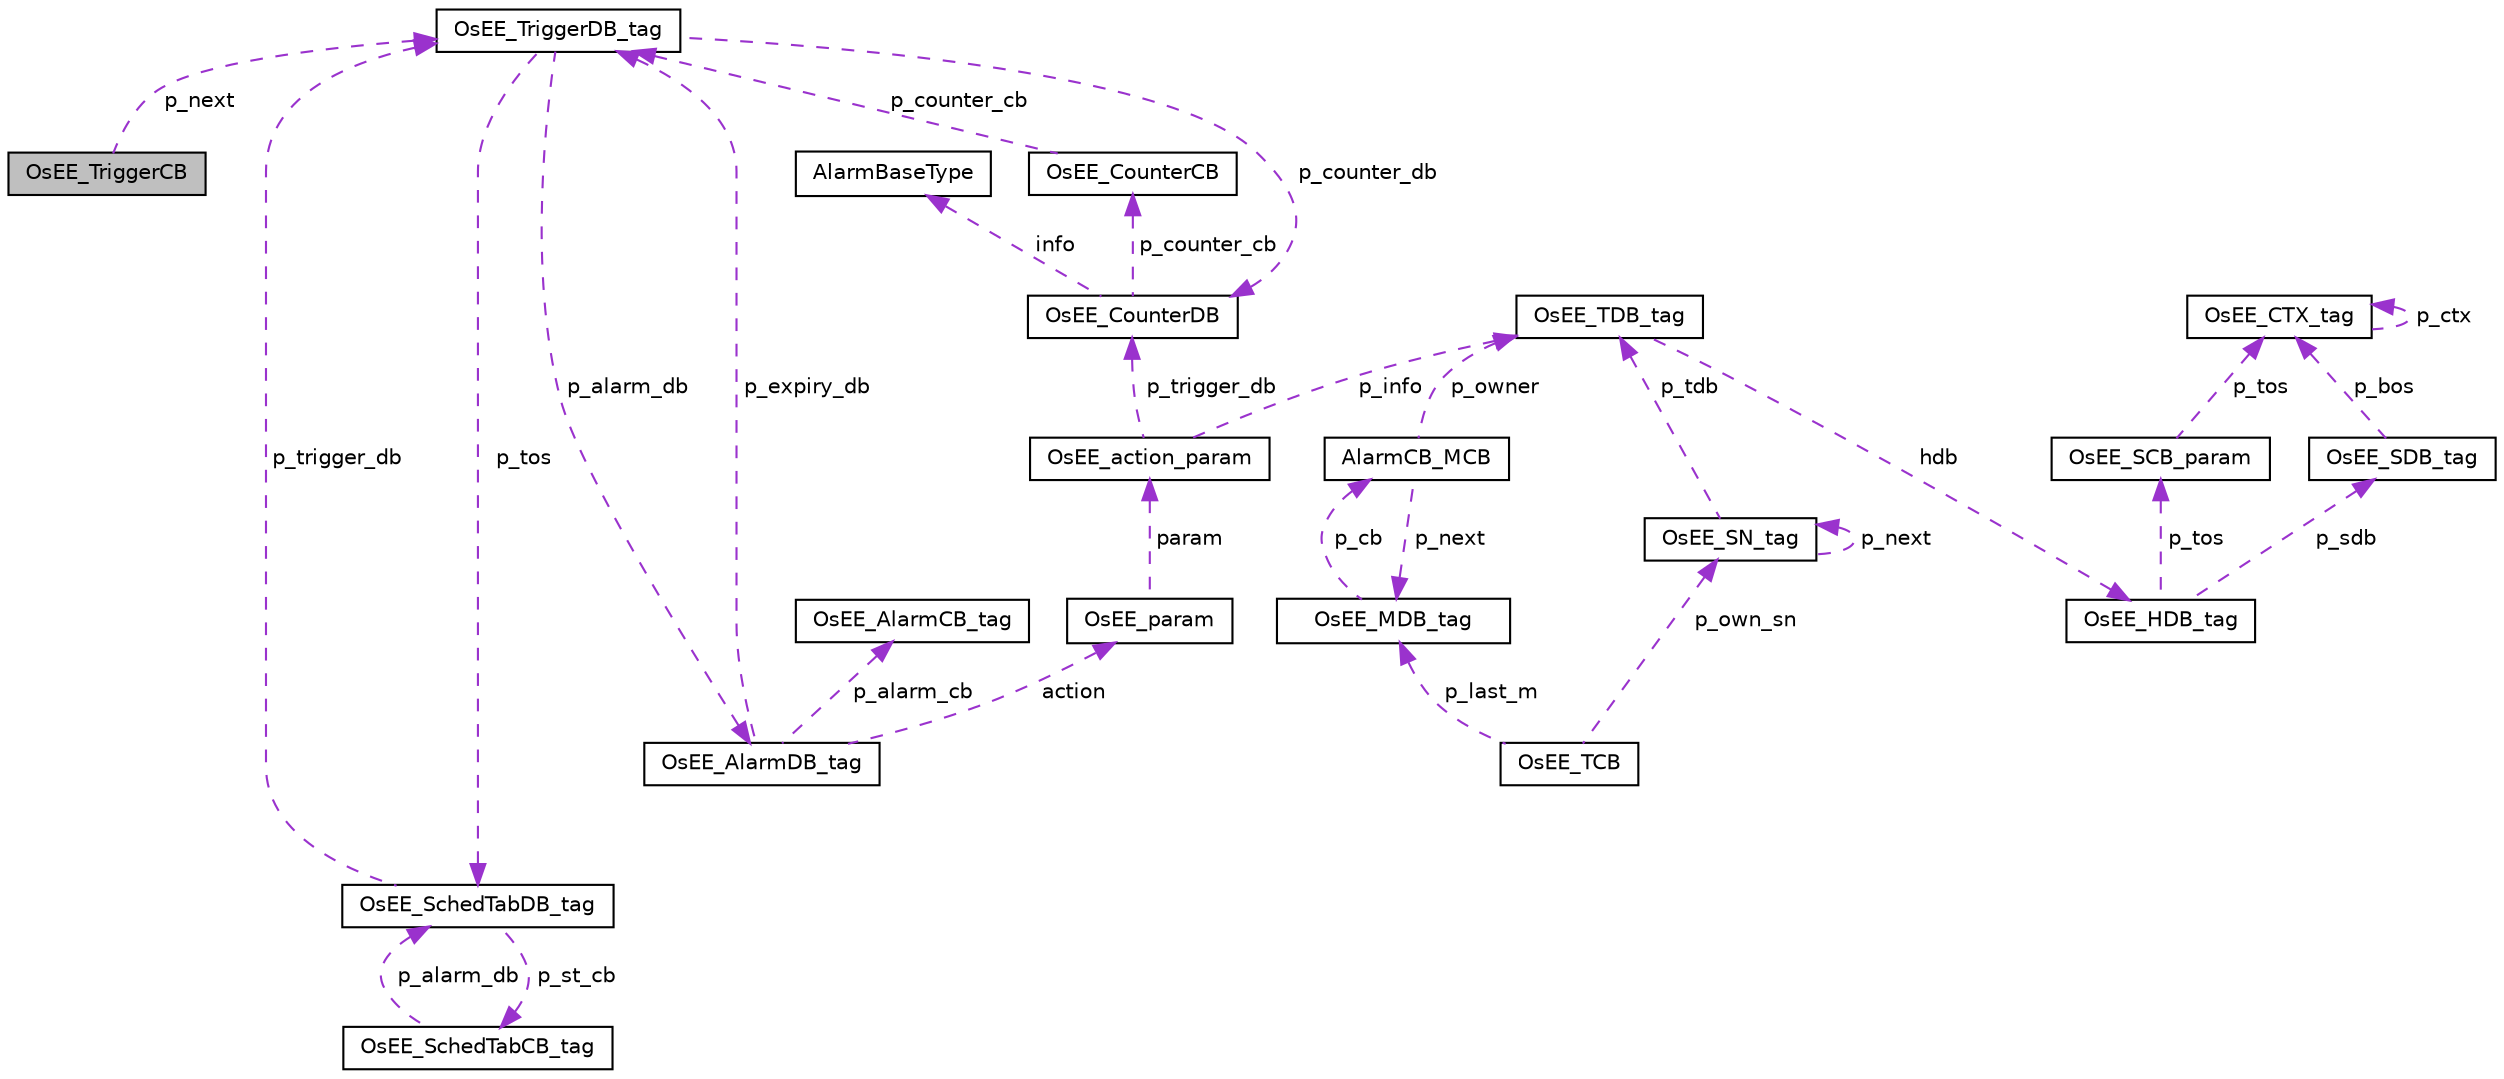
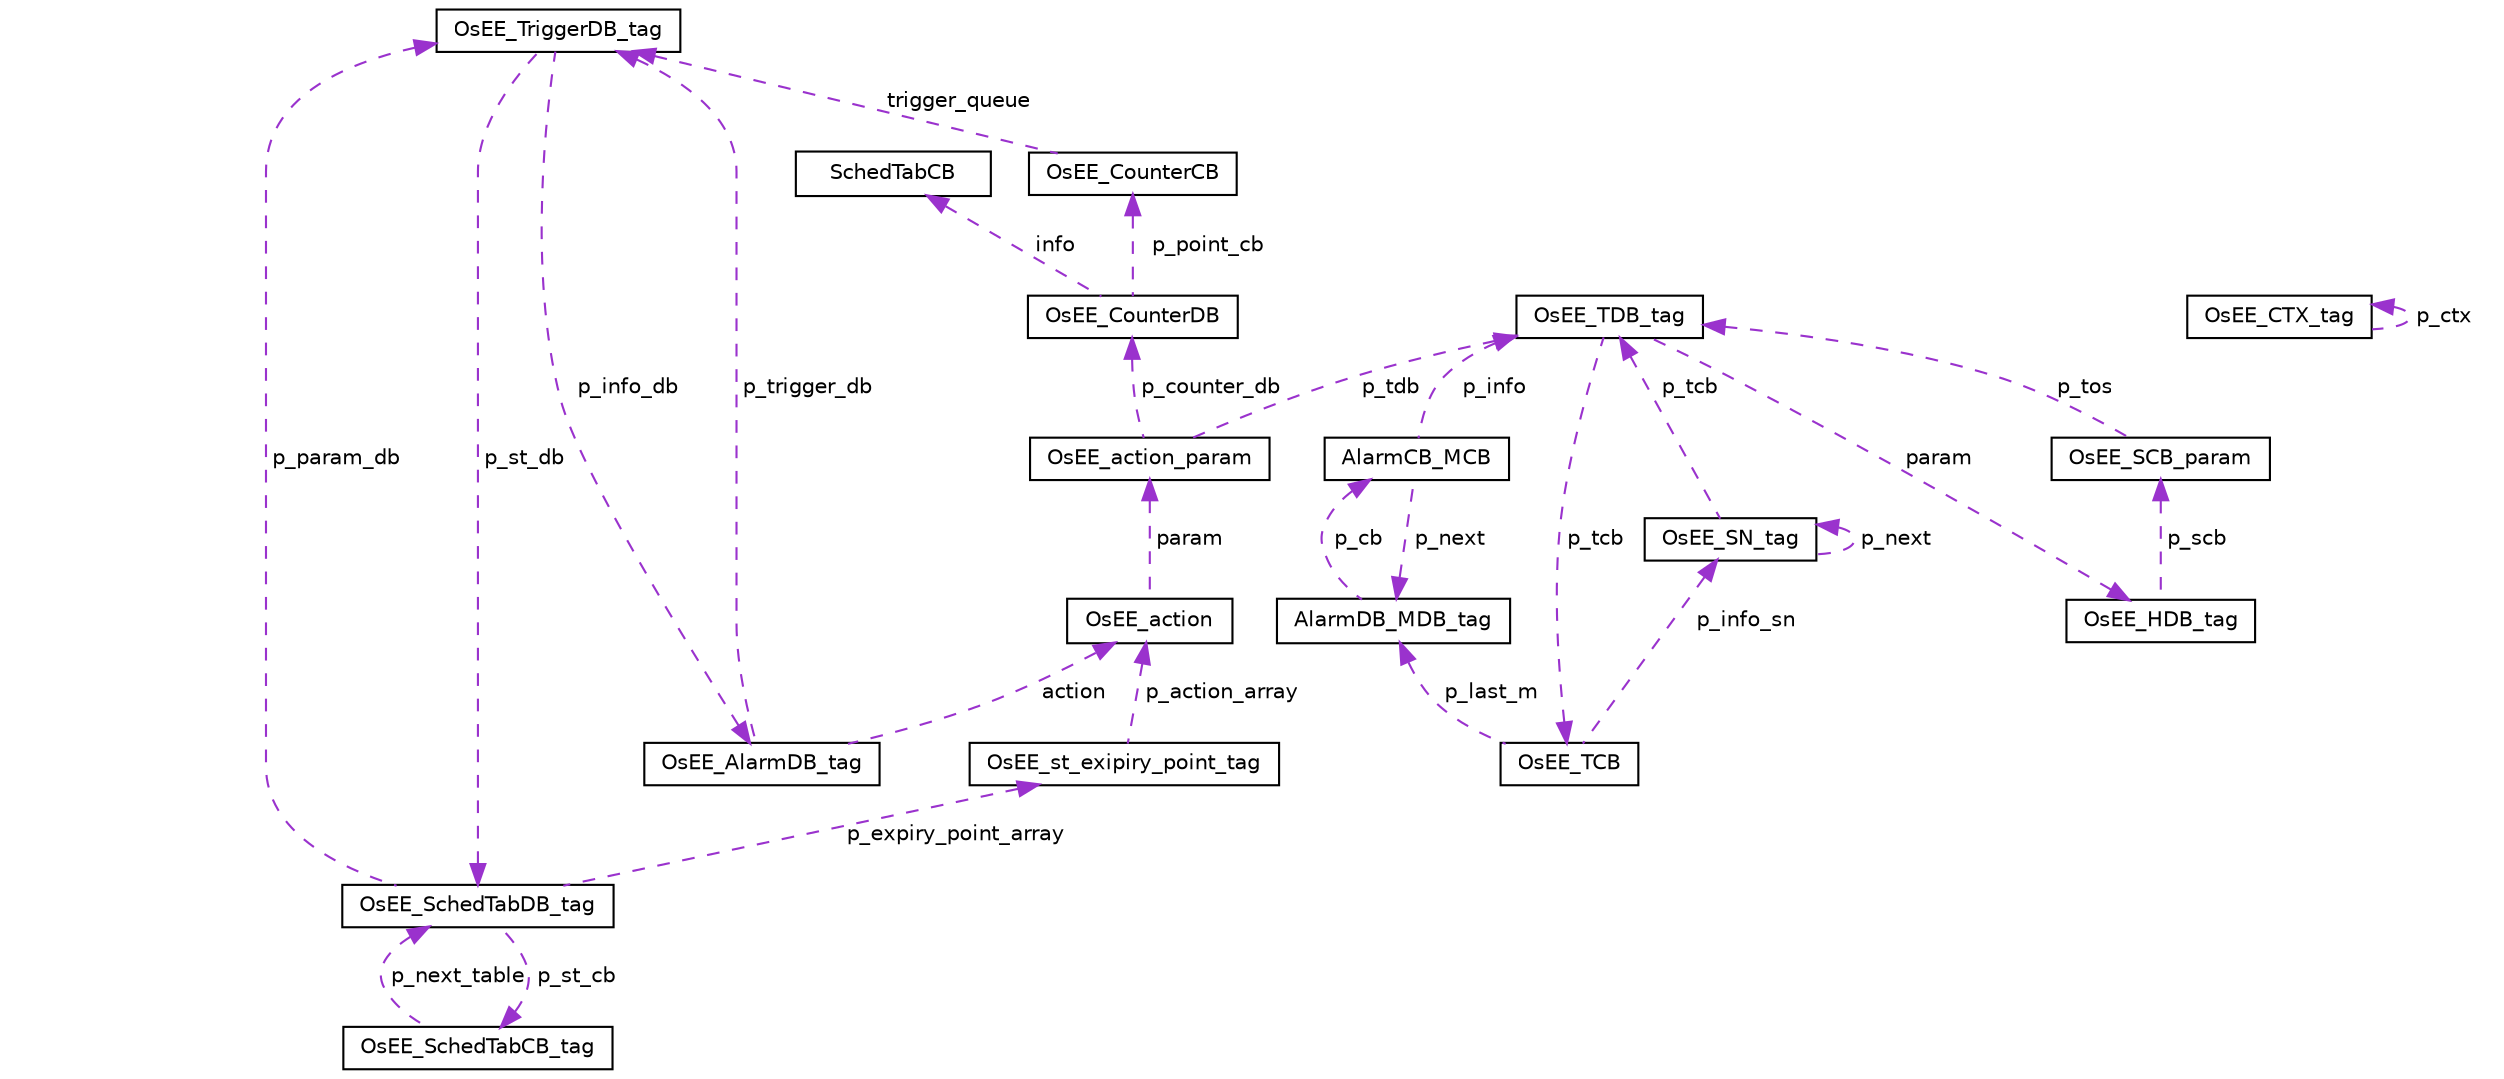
(1057, 79) -> none
(956, 102) -> (956, 102)
(107, 174) -> none
(893, 174) -> (893, 174)
(1205, 246) -> (1205, 246)
(625, 388) -> (625, 388)
(804, 388) -> (804, 388)
(1208, 388) -> (1208, 388)
(1388, 388) -> (1388, 388)
(1492, 388) -> (1492, 388)
(1687, 388) -> (1687, 388)
(2213, 396) -> (1934, 360)
(334, 459) -> (334, 459)
(521, 459) -> (521, 459)
(1936, 459) -> (1936, 459)
(2402, 459) -> none
none -> (1560, 527)
(2194, 539) -> (2194, 539)
(912, 621) -> none
(1150, 621) -> (1150, 621)
(1394, 621) -> (1394, 621)
(1743, 621) -> (1743, 621)
none -> (1124, 764)
(456, 977) -> (456, 977)
